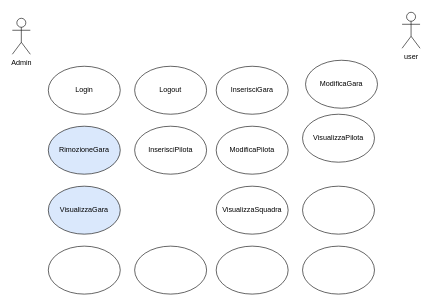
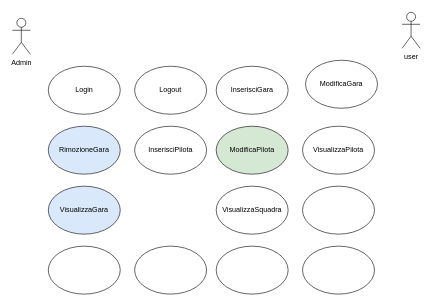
(339, 138) -> (339, 150)
(252, 150) -> (252, 150)
